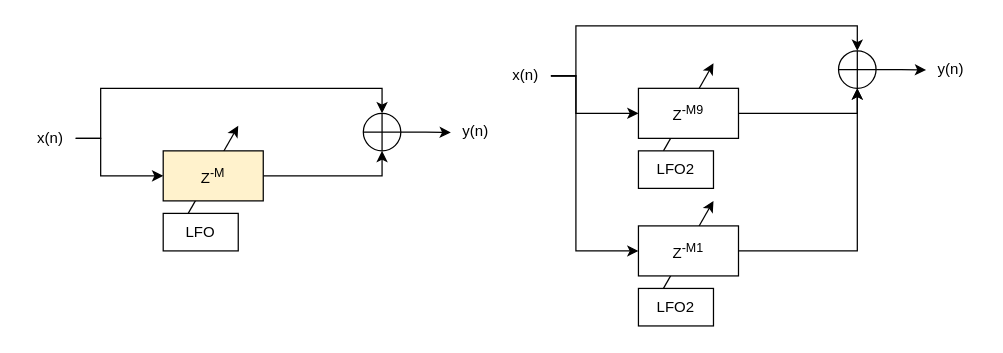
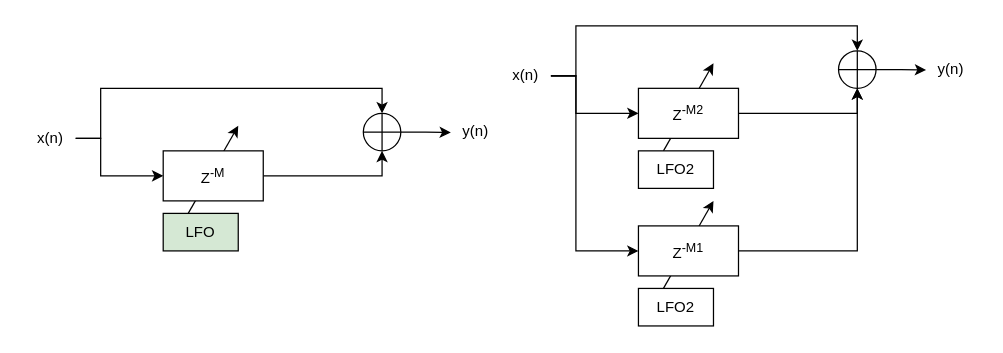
(688, 113) -> (688, 113)
(213, 176) -> (213, 176)
(201, 232) -> (201, 232)
